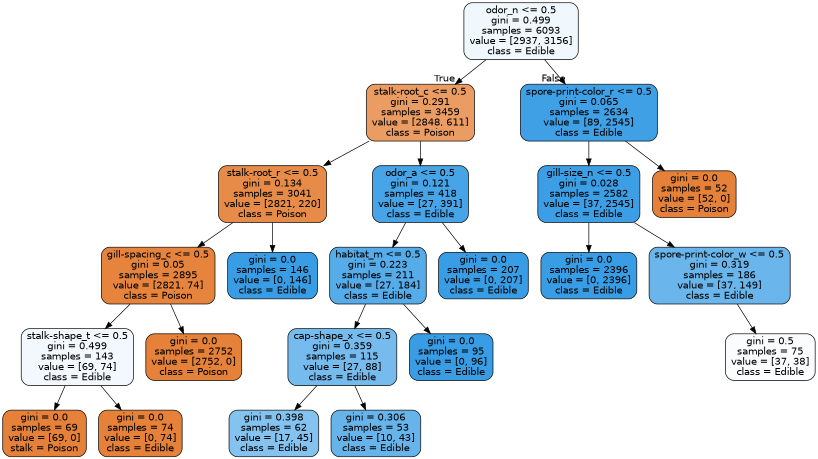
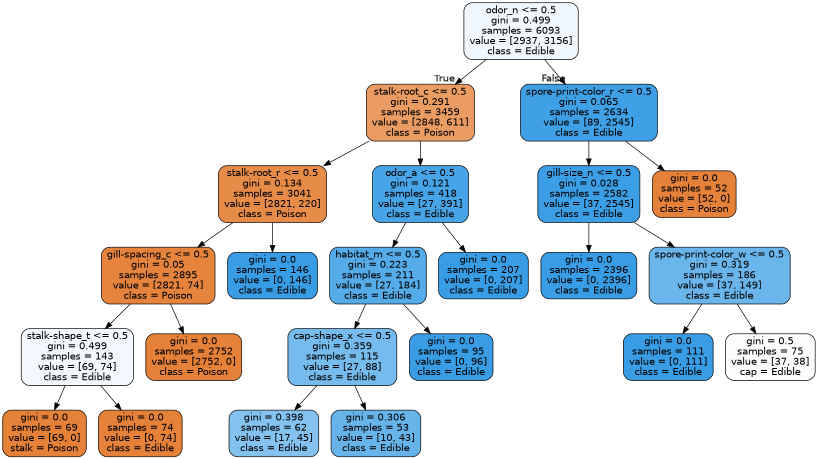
none -> (668, 357)
(770, 357) -> (770, 357)
